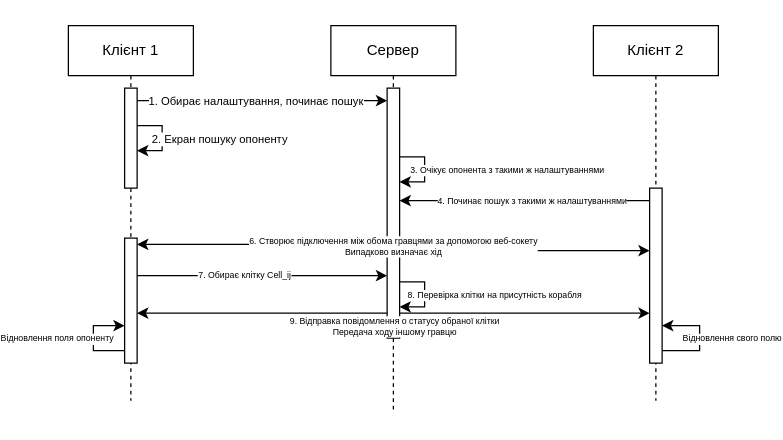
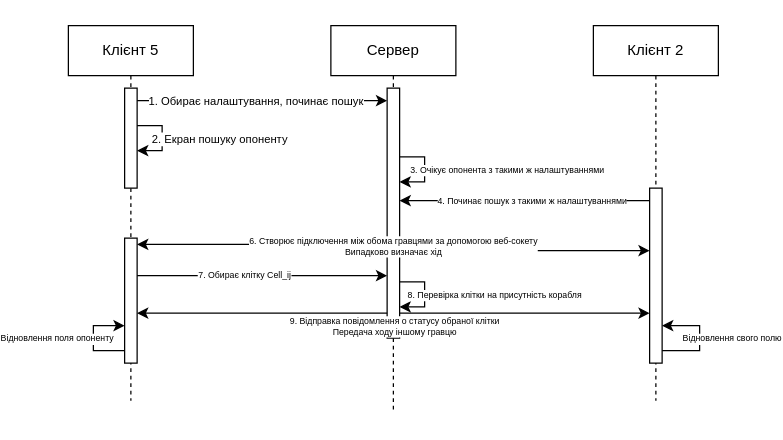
(131, 51) -> (131, 51)
